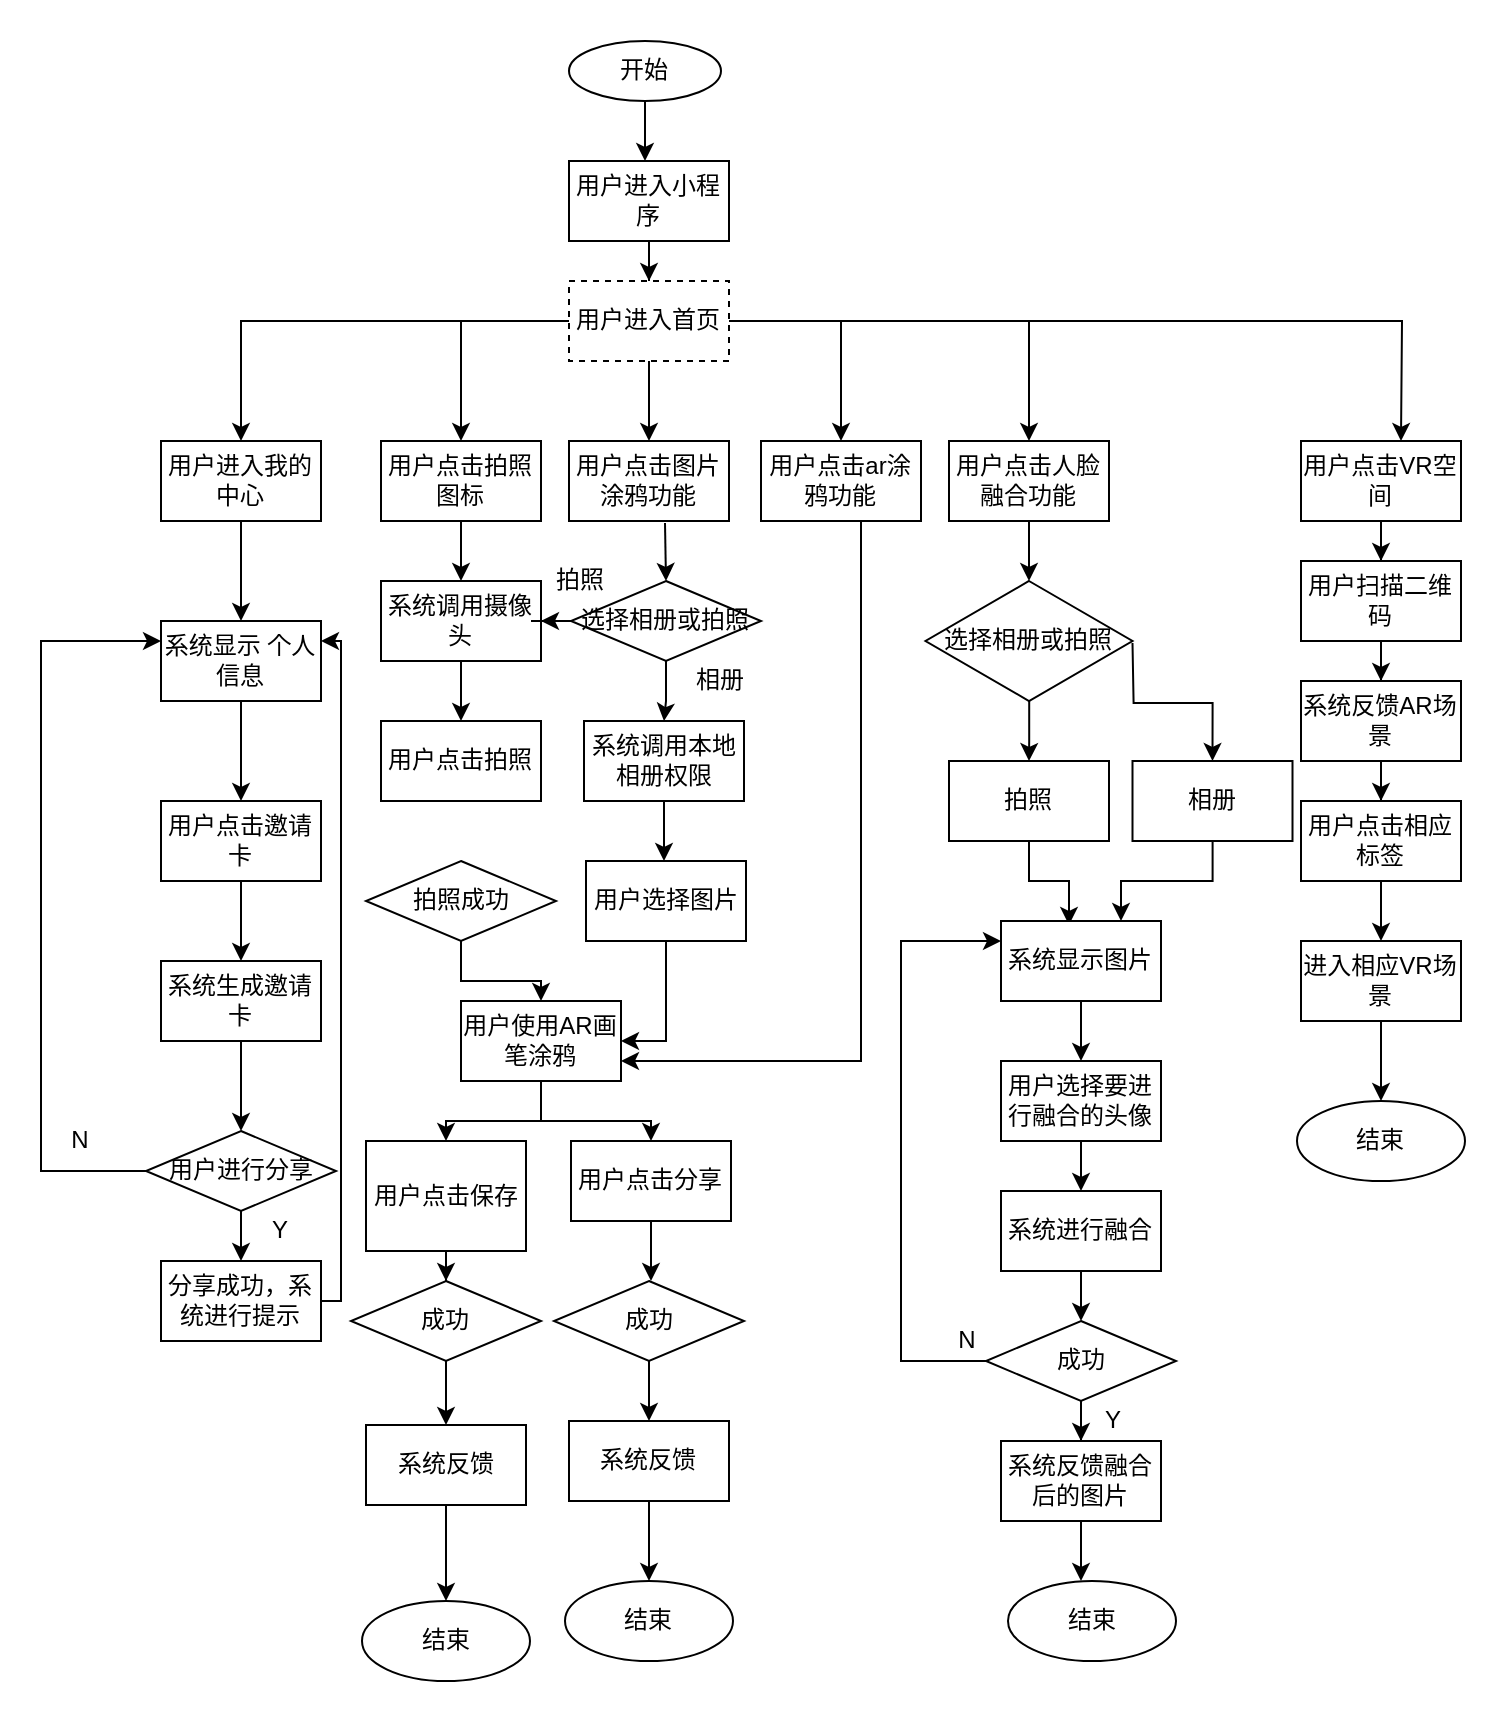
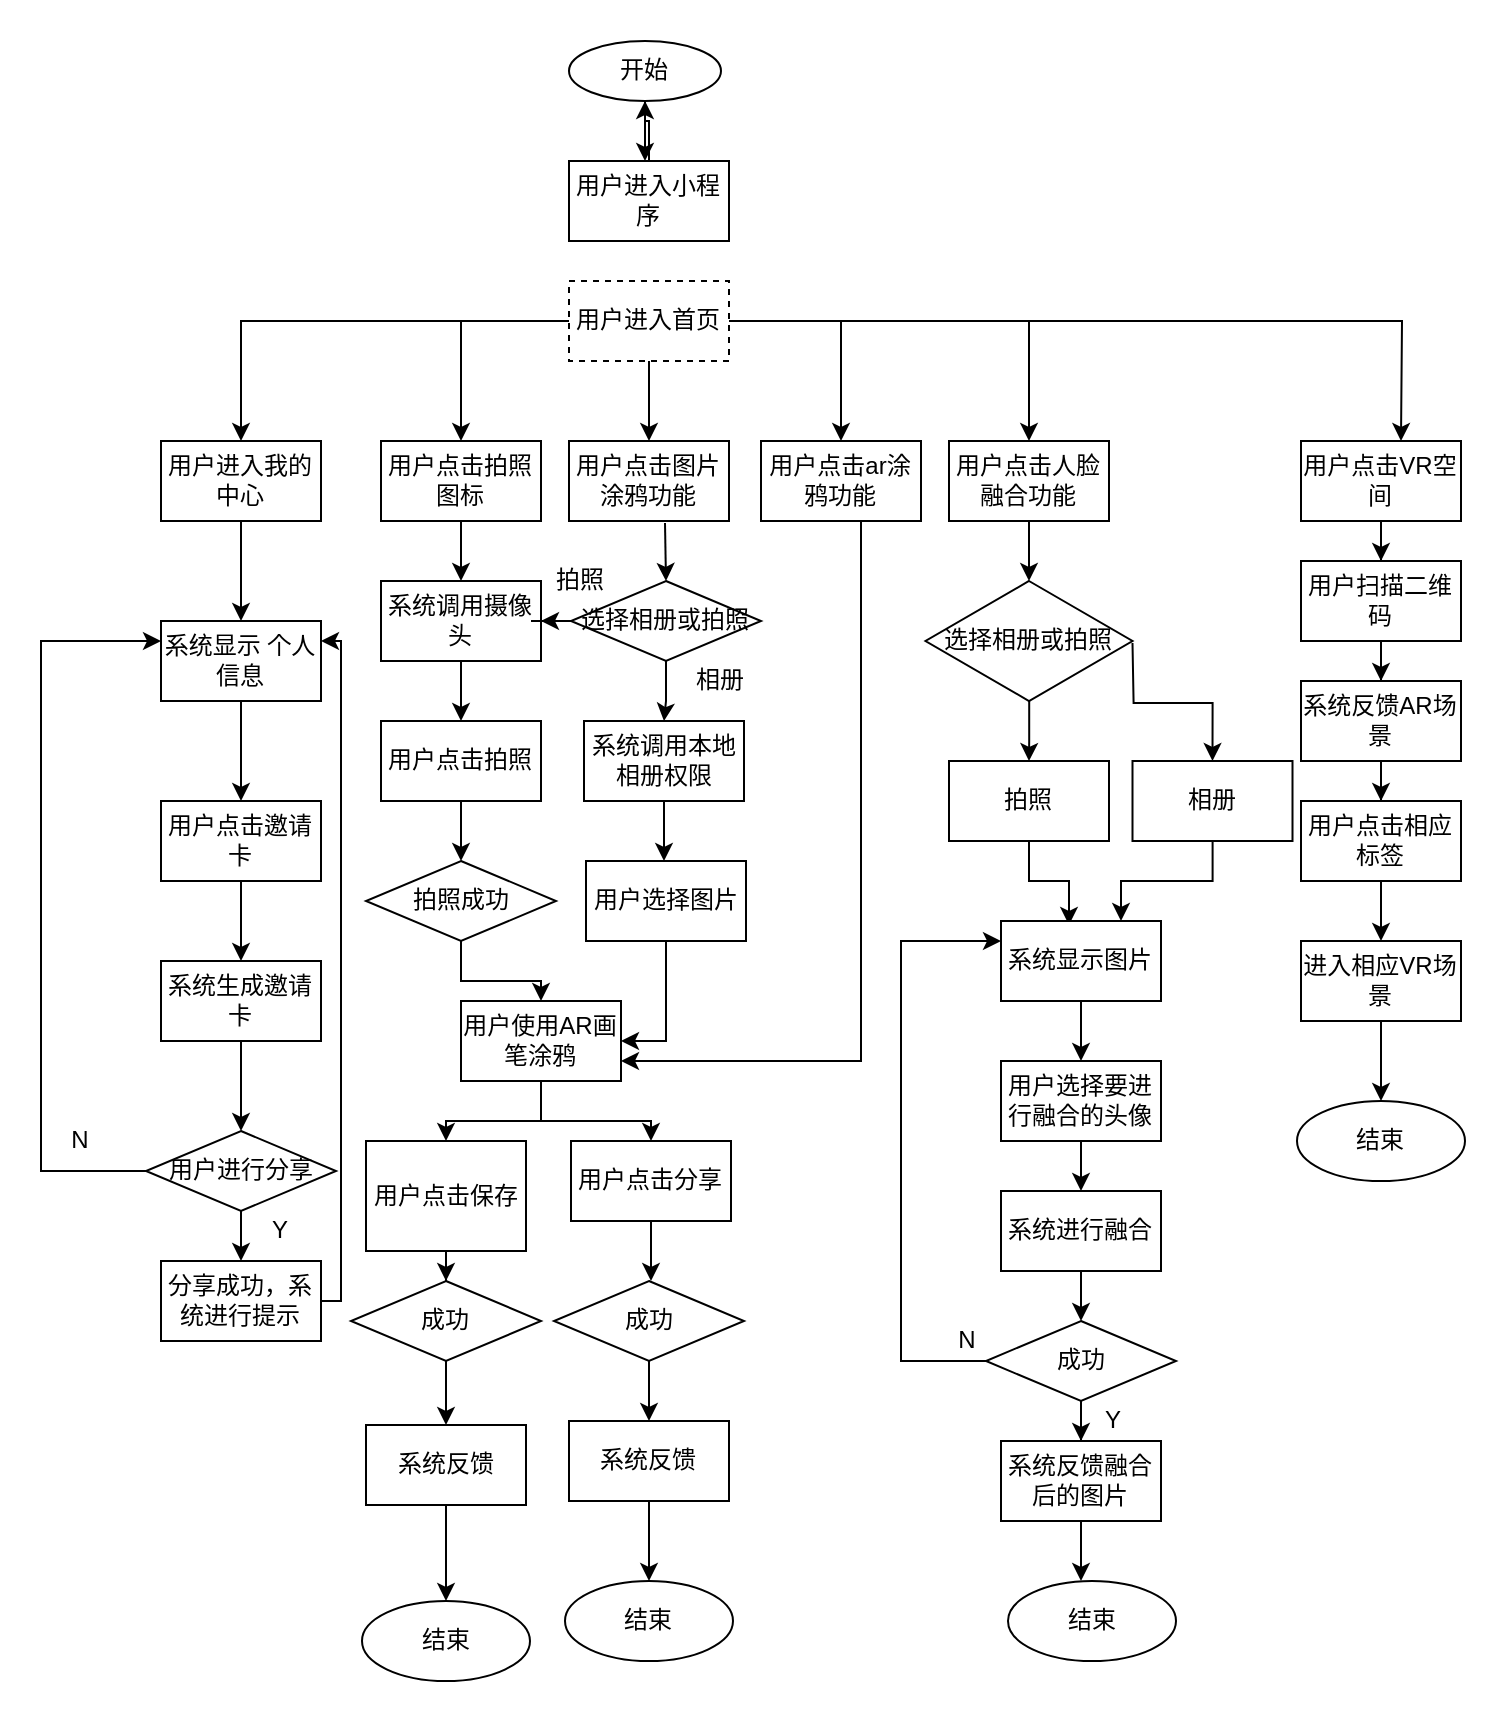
(649, 268) -> (649, 141)
none -> (461, 838)
